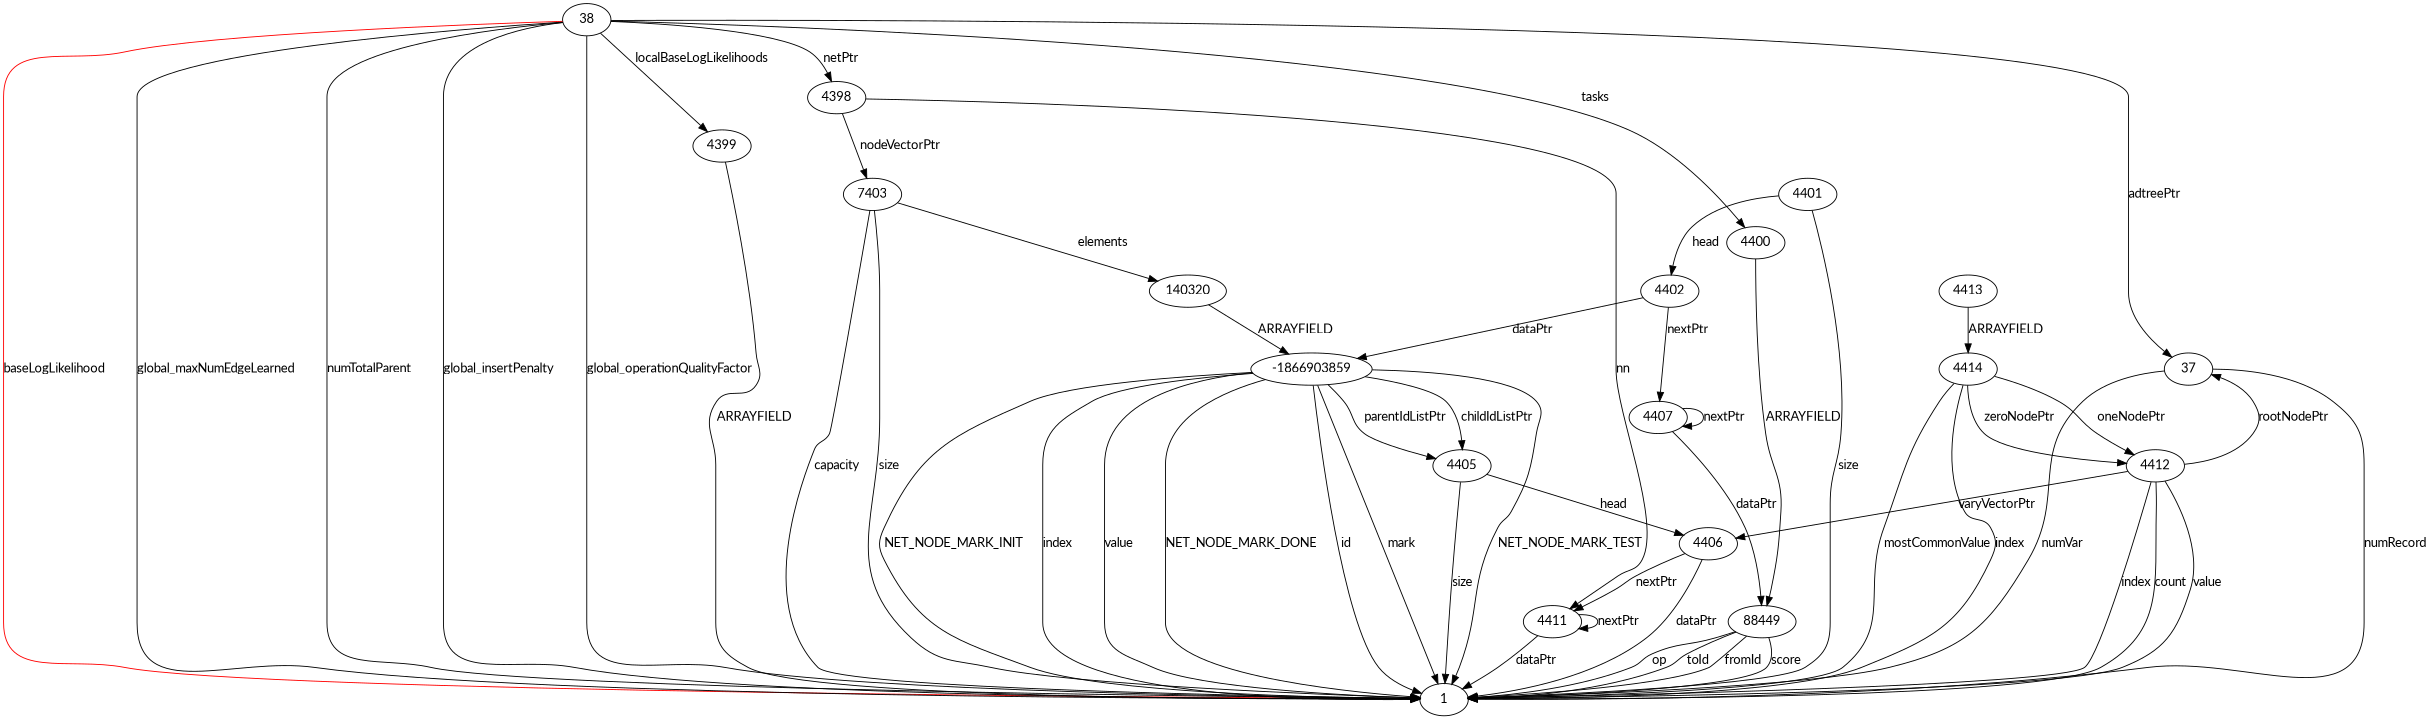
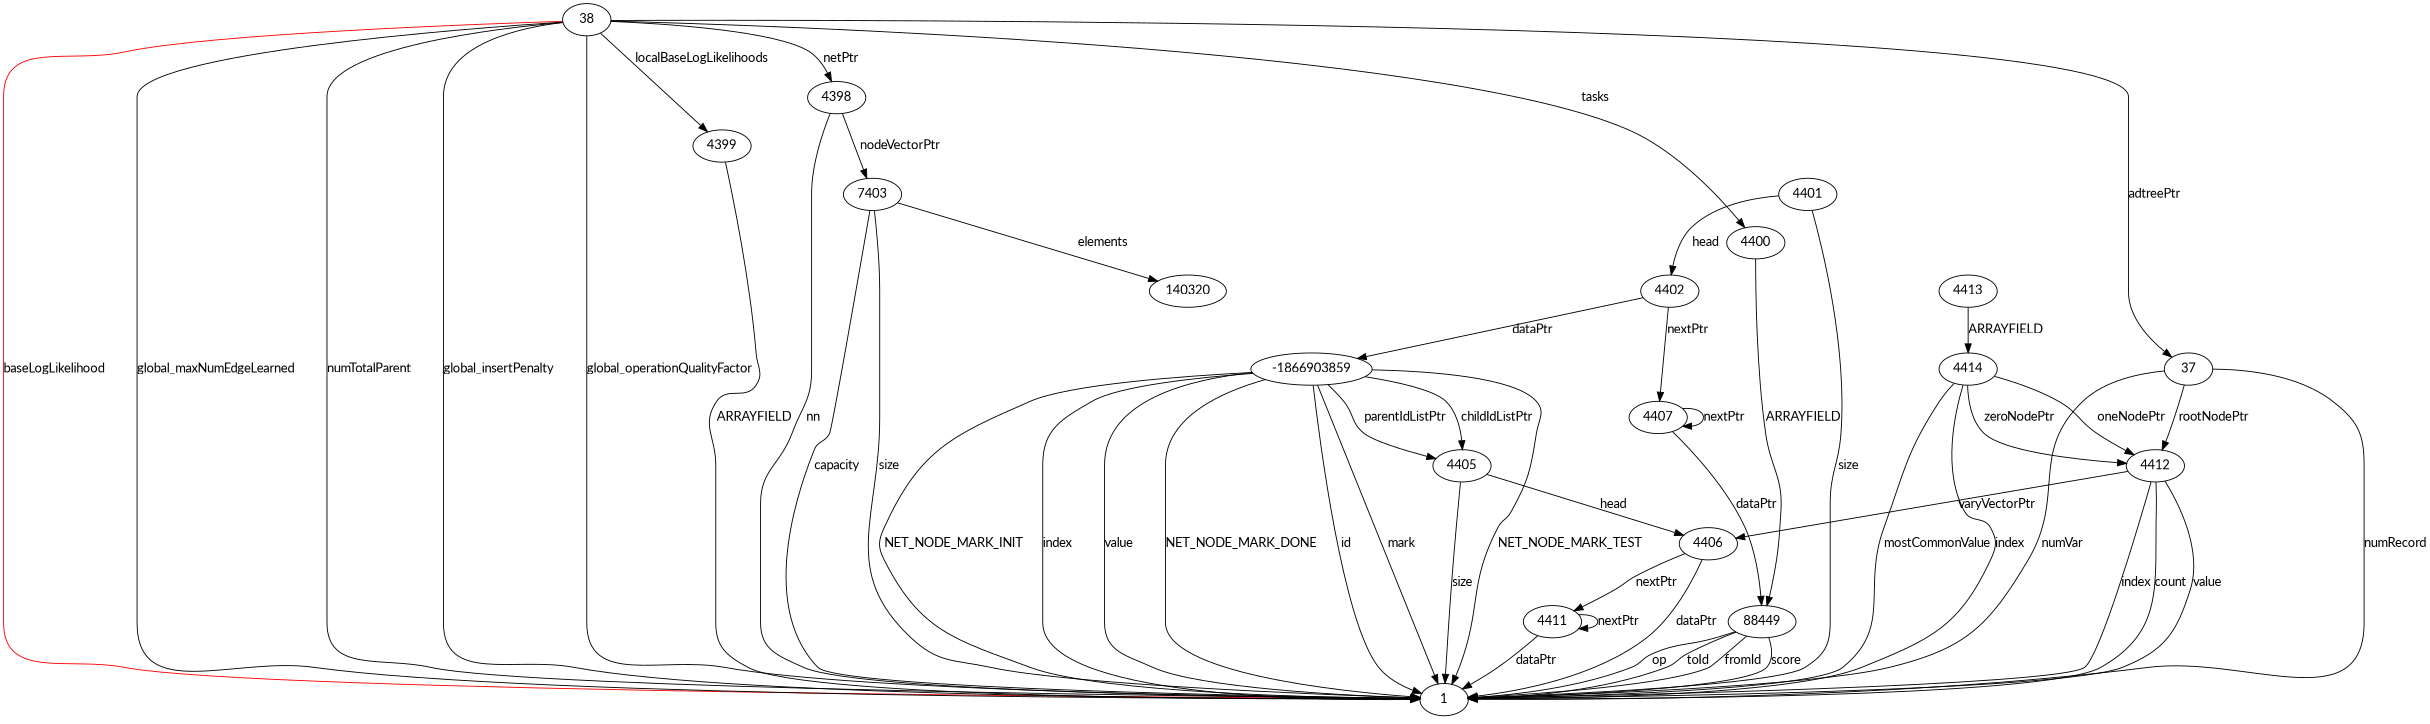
(1472, 139) -> (813, 669)
(1245, 327) -> none
(2253, 434) -> (2176, 414)
